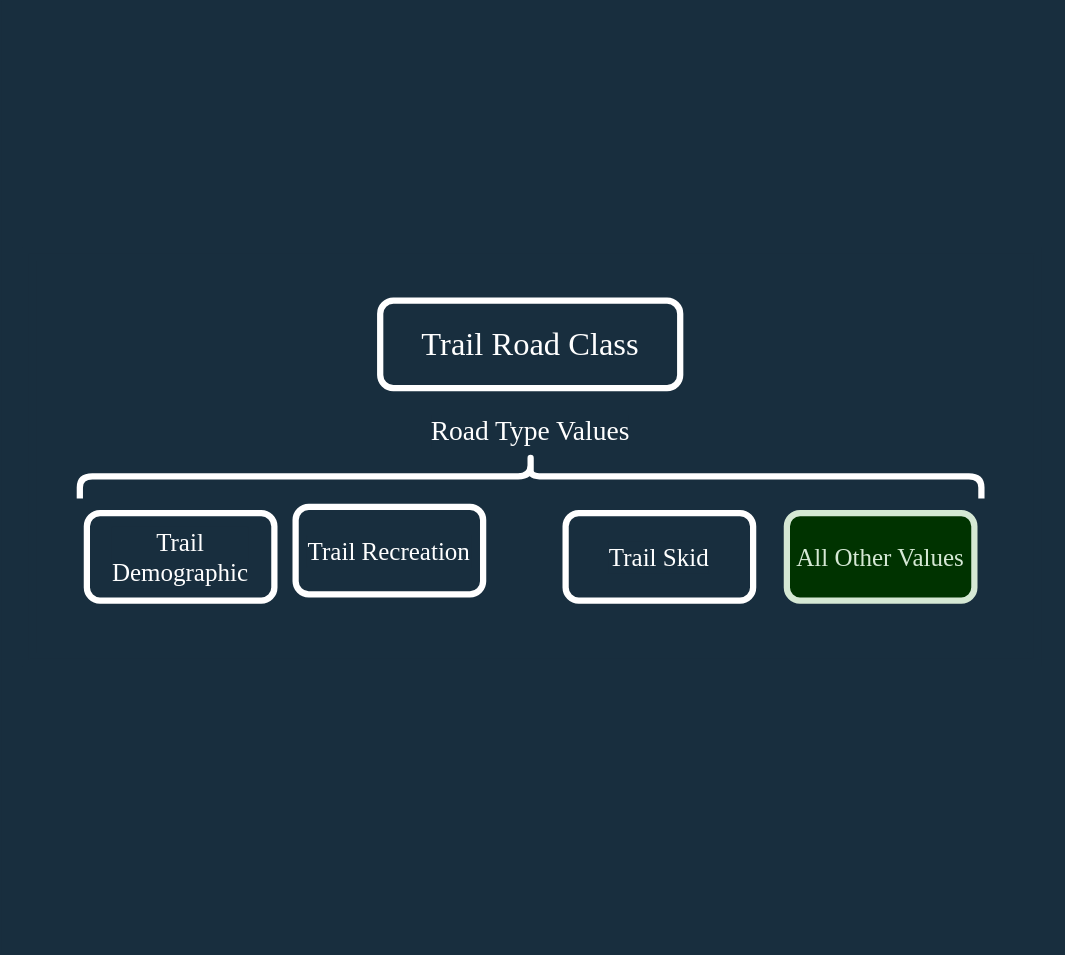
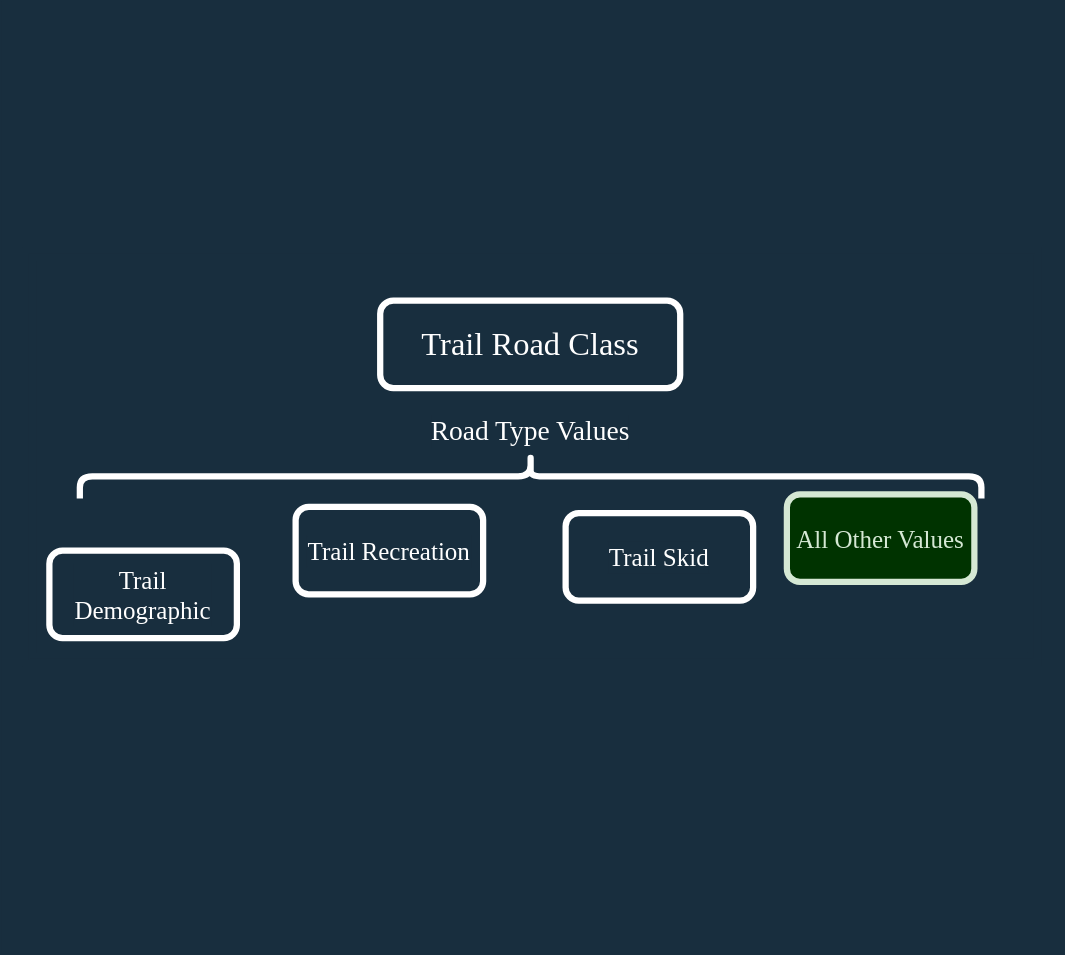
(181, 557) -> (143, 594)
(881, 557) -> (881, 538)
